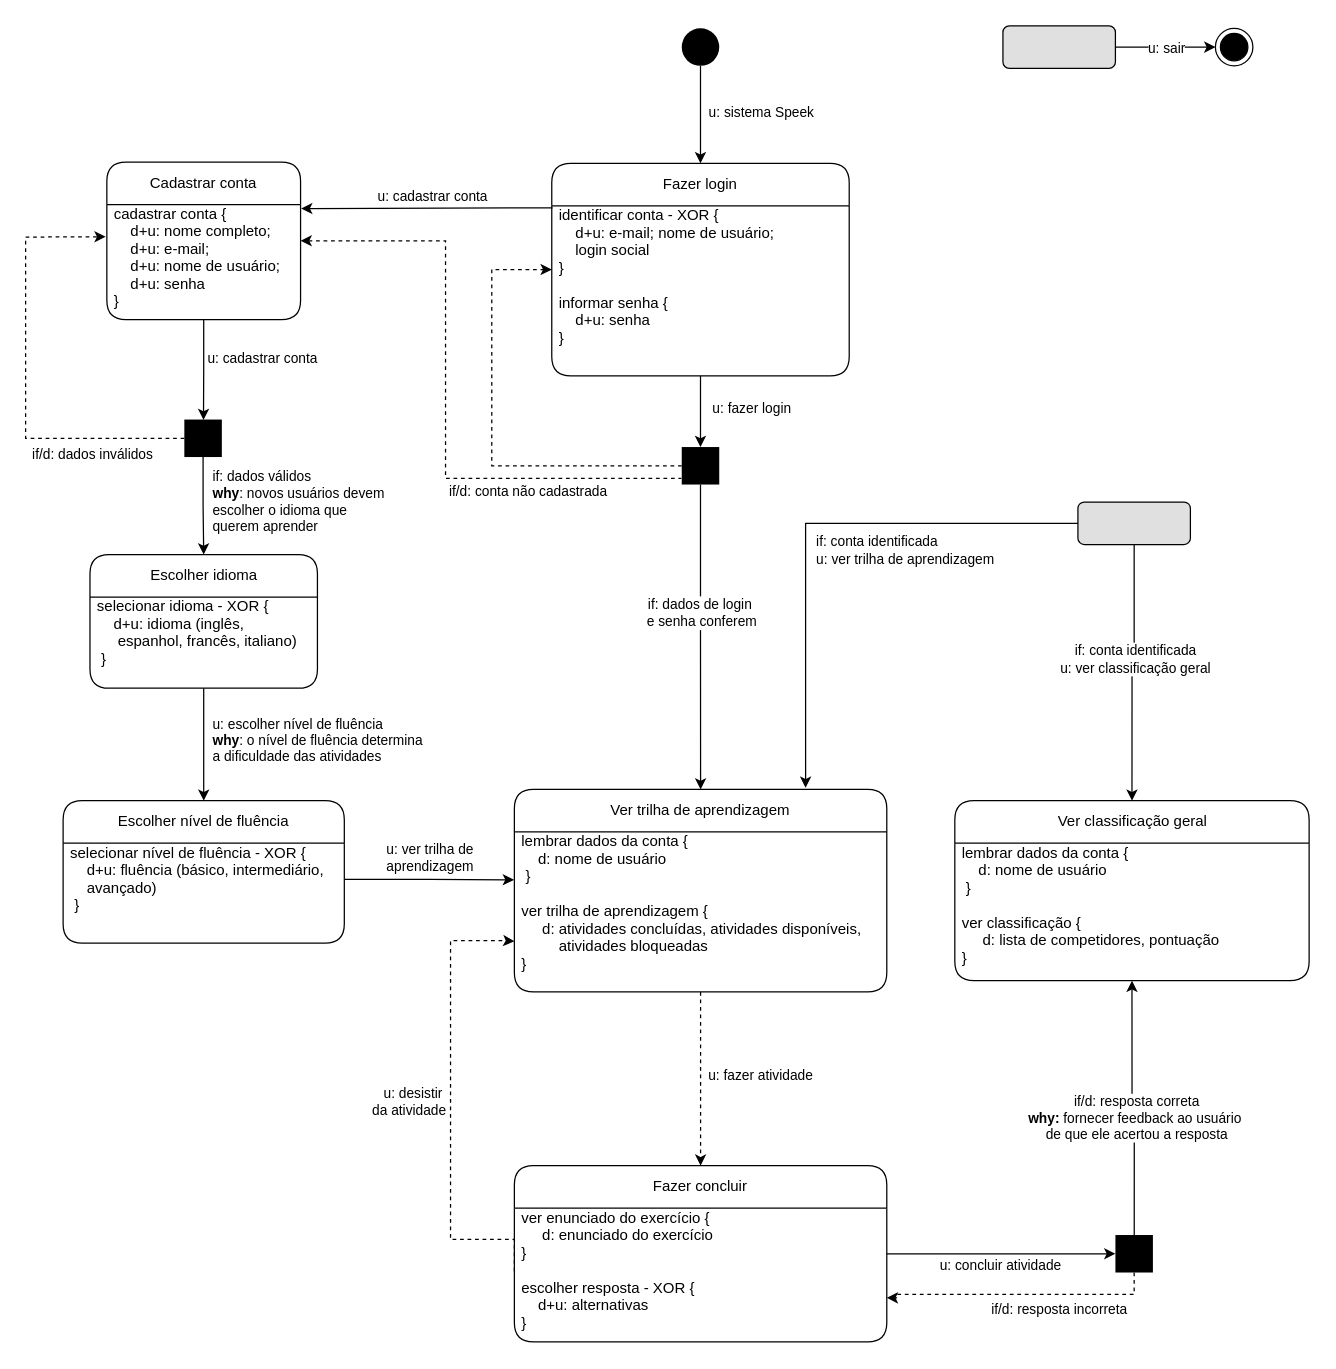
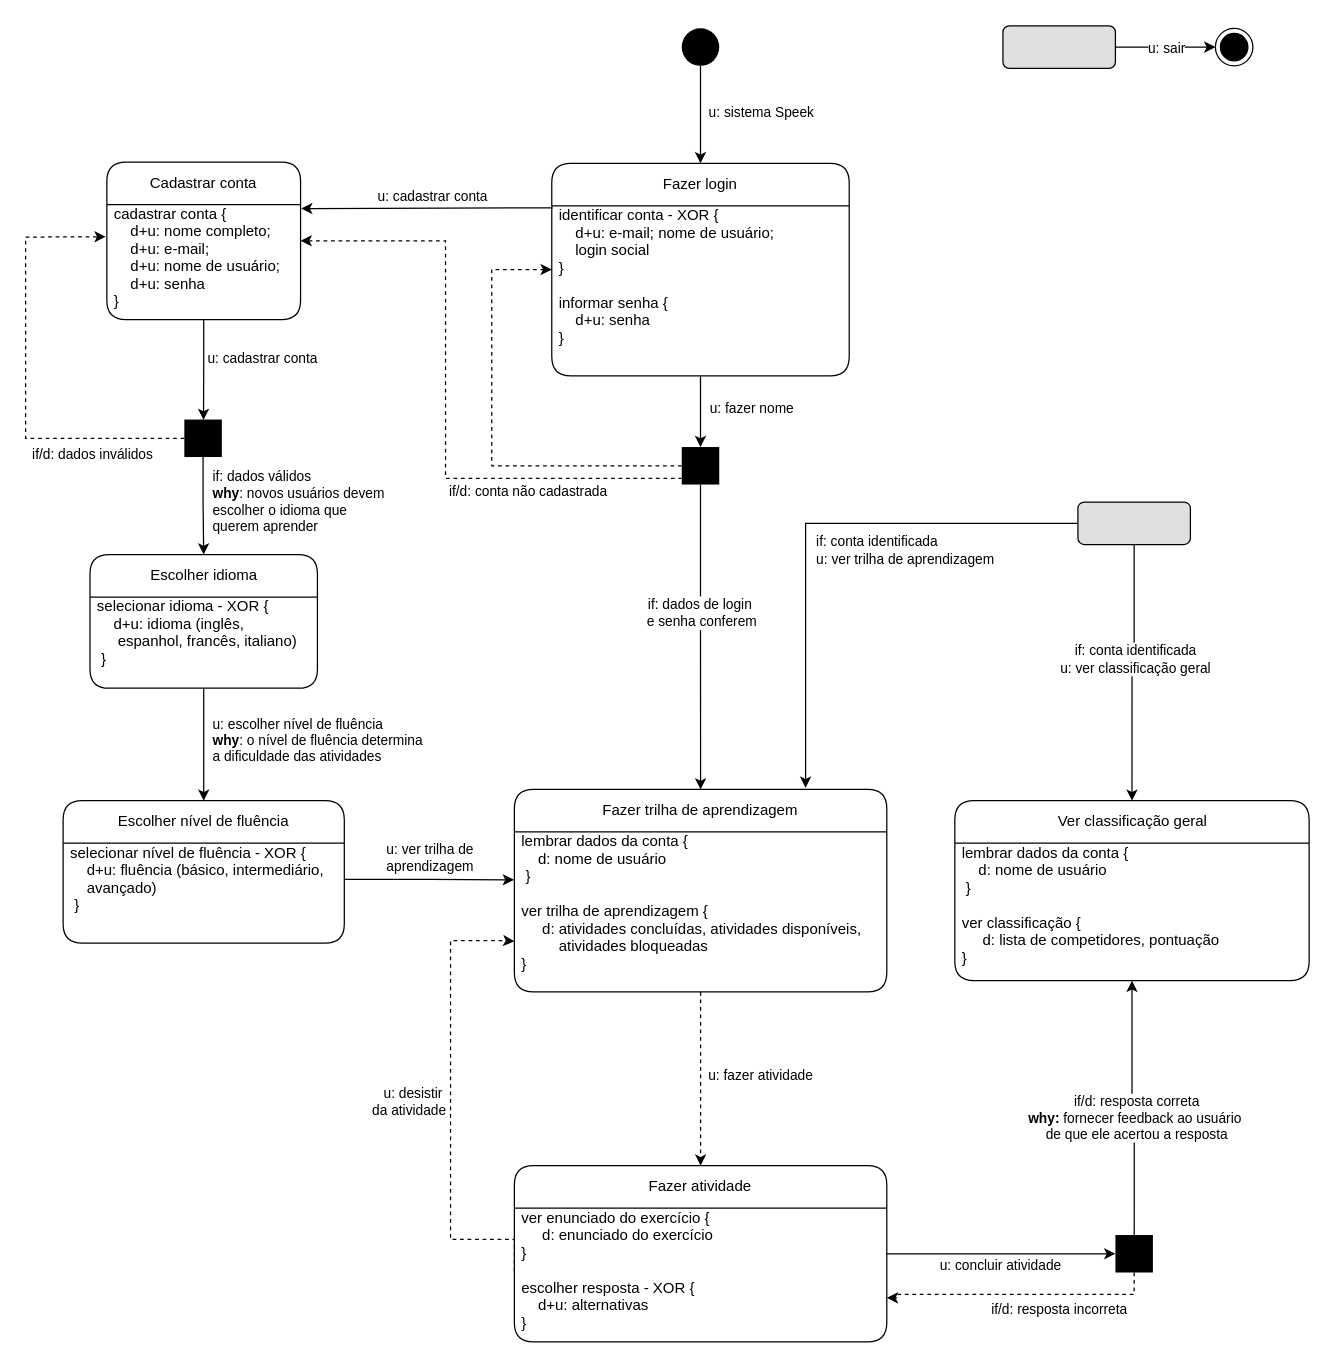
(753, 408) -> (753, 408)
(701, 811) -> (701, 811)
(701, 1187) -> (701, 1187)
